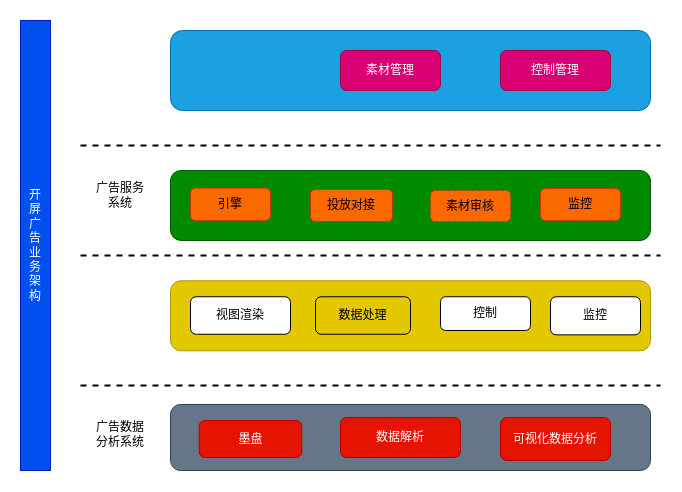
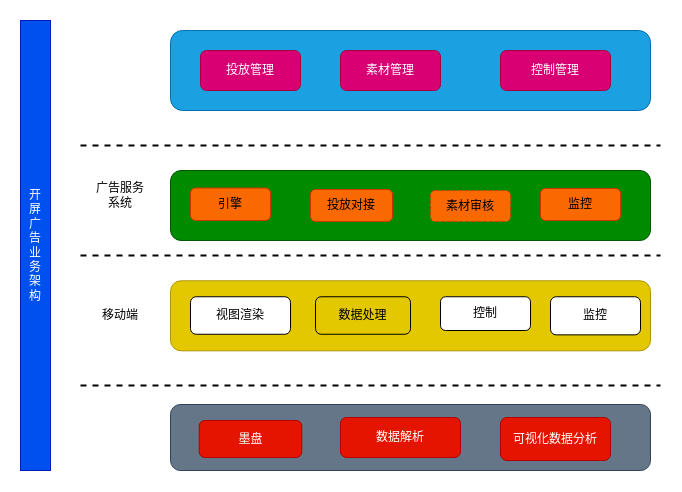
none -> (251, 71)
none -> (121, 316)
(121, 435) -> none
